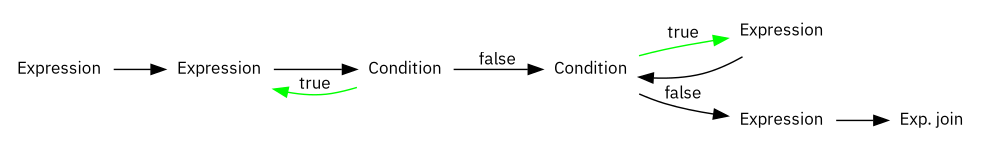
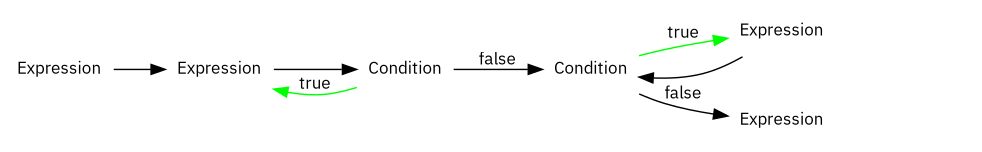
(932, 120) -> none
